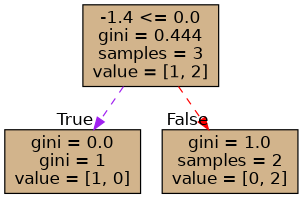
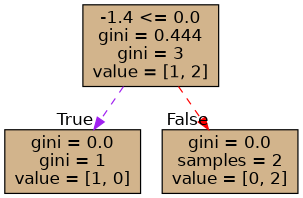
(151, 46) -> (151, 46)
(230, 162) -> (230, 162)
